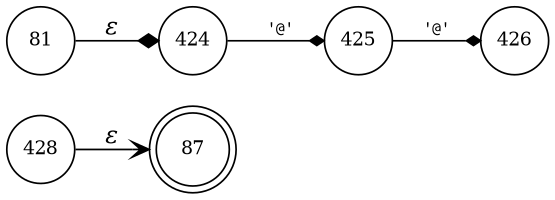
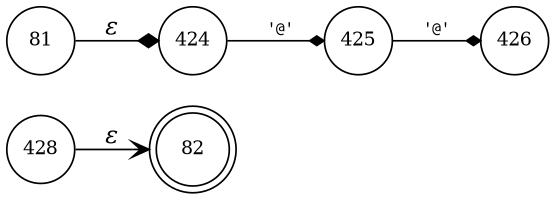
(193, 149) -> (193, 149)
